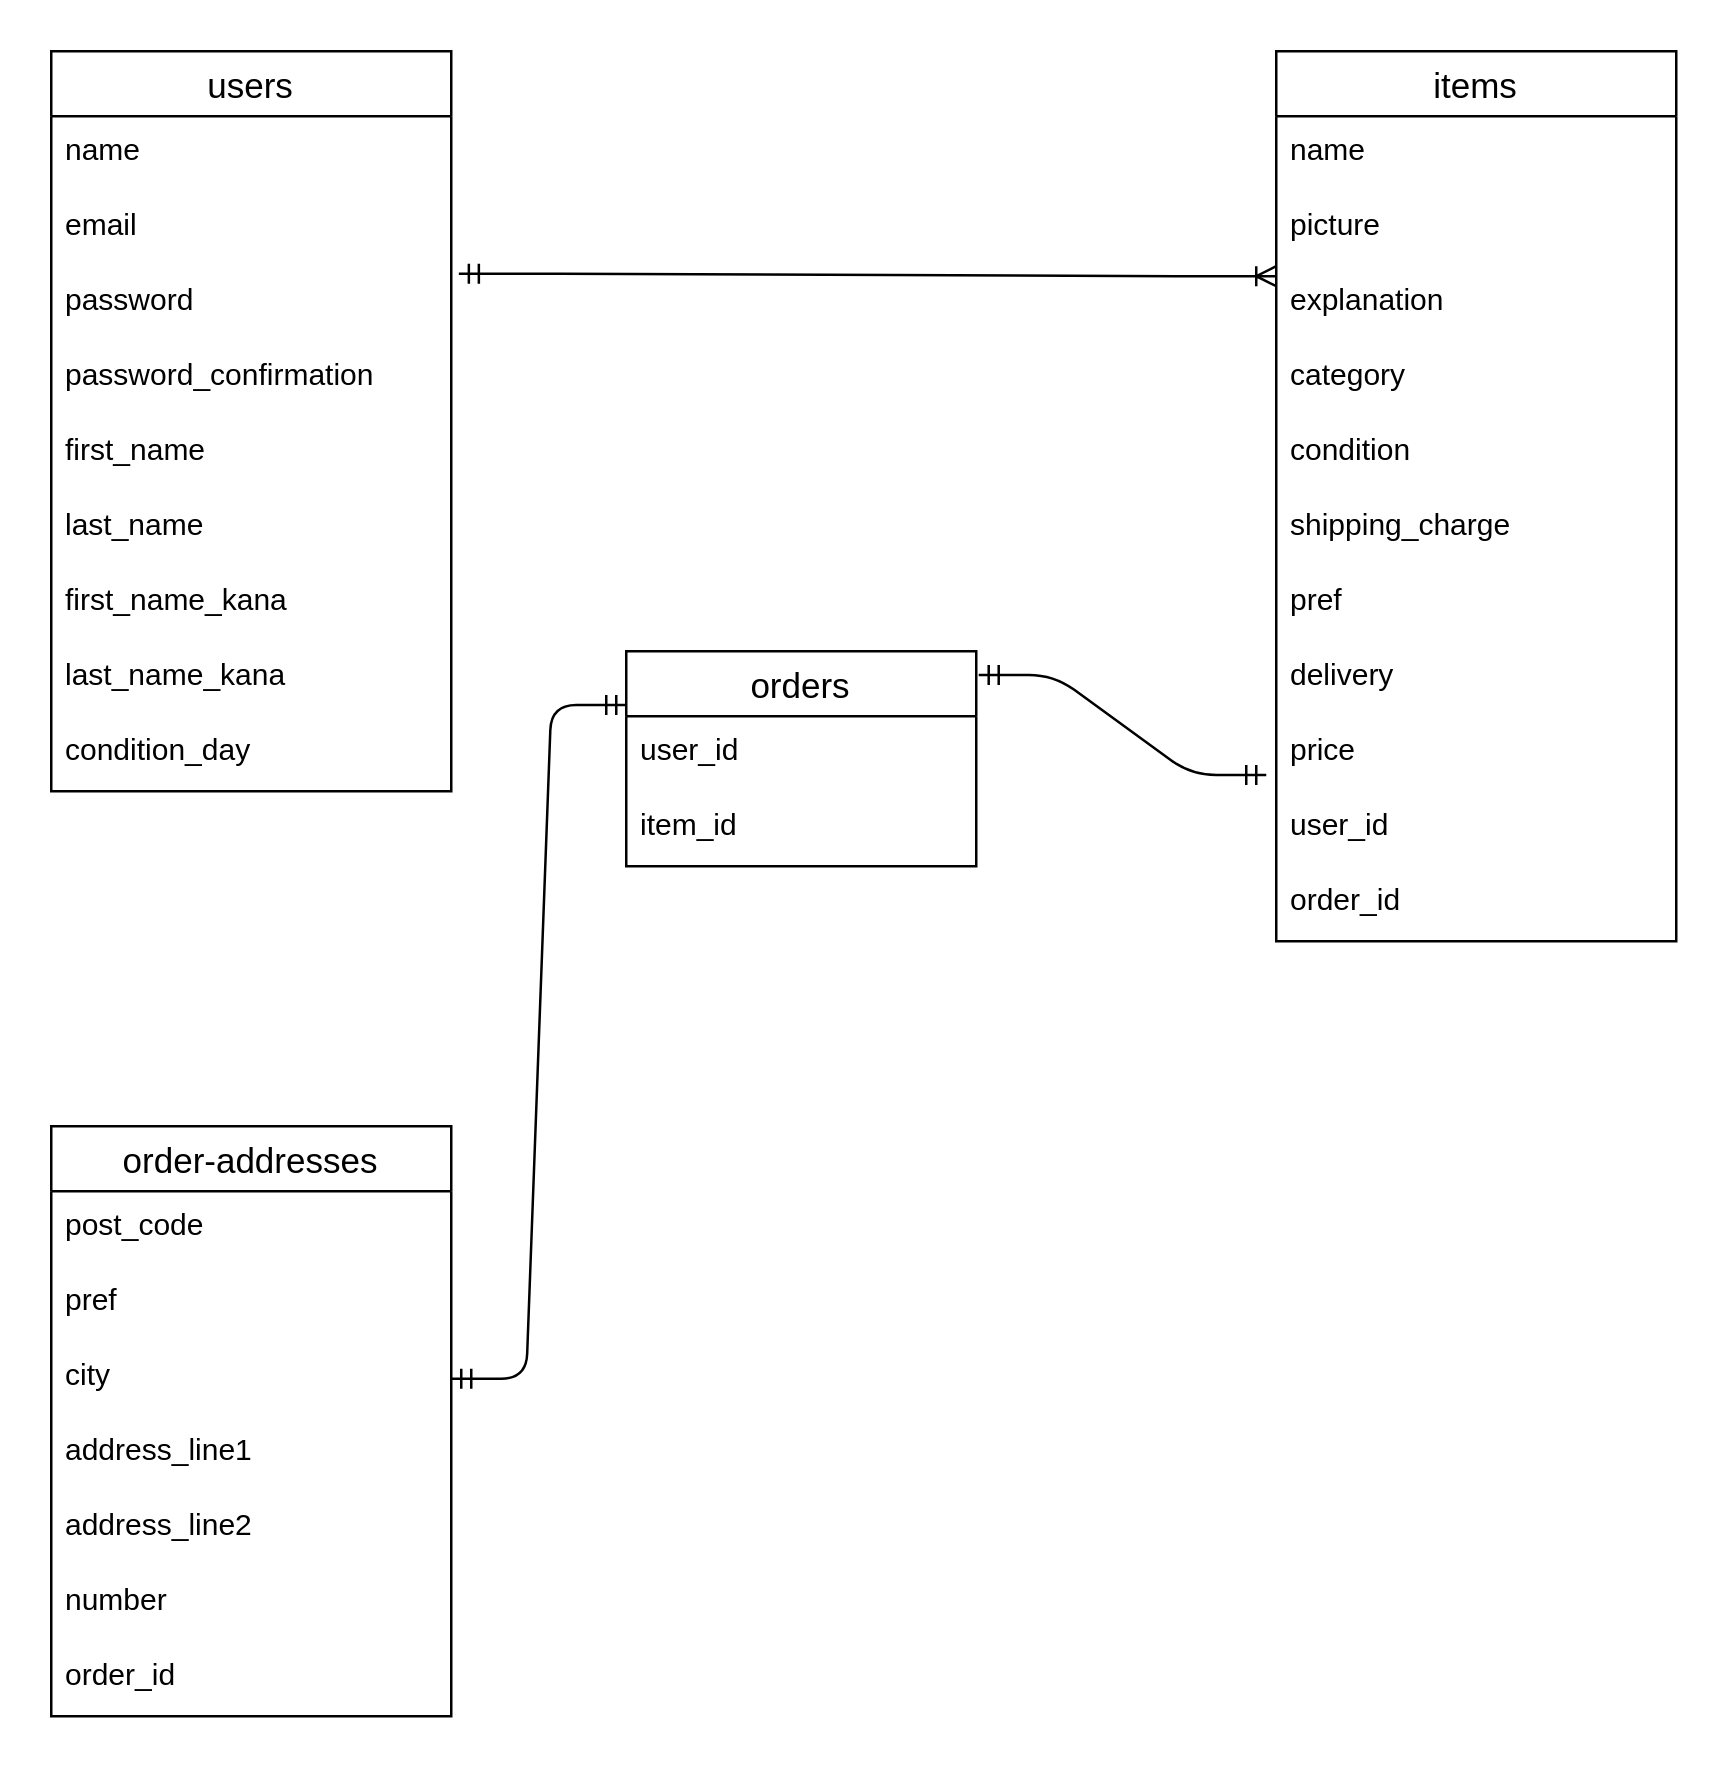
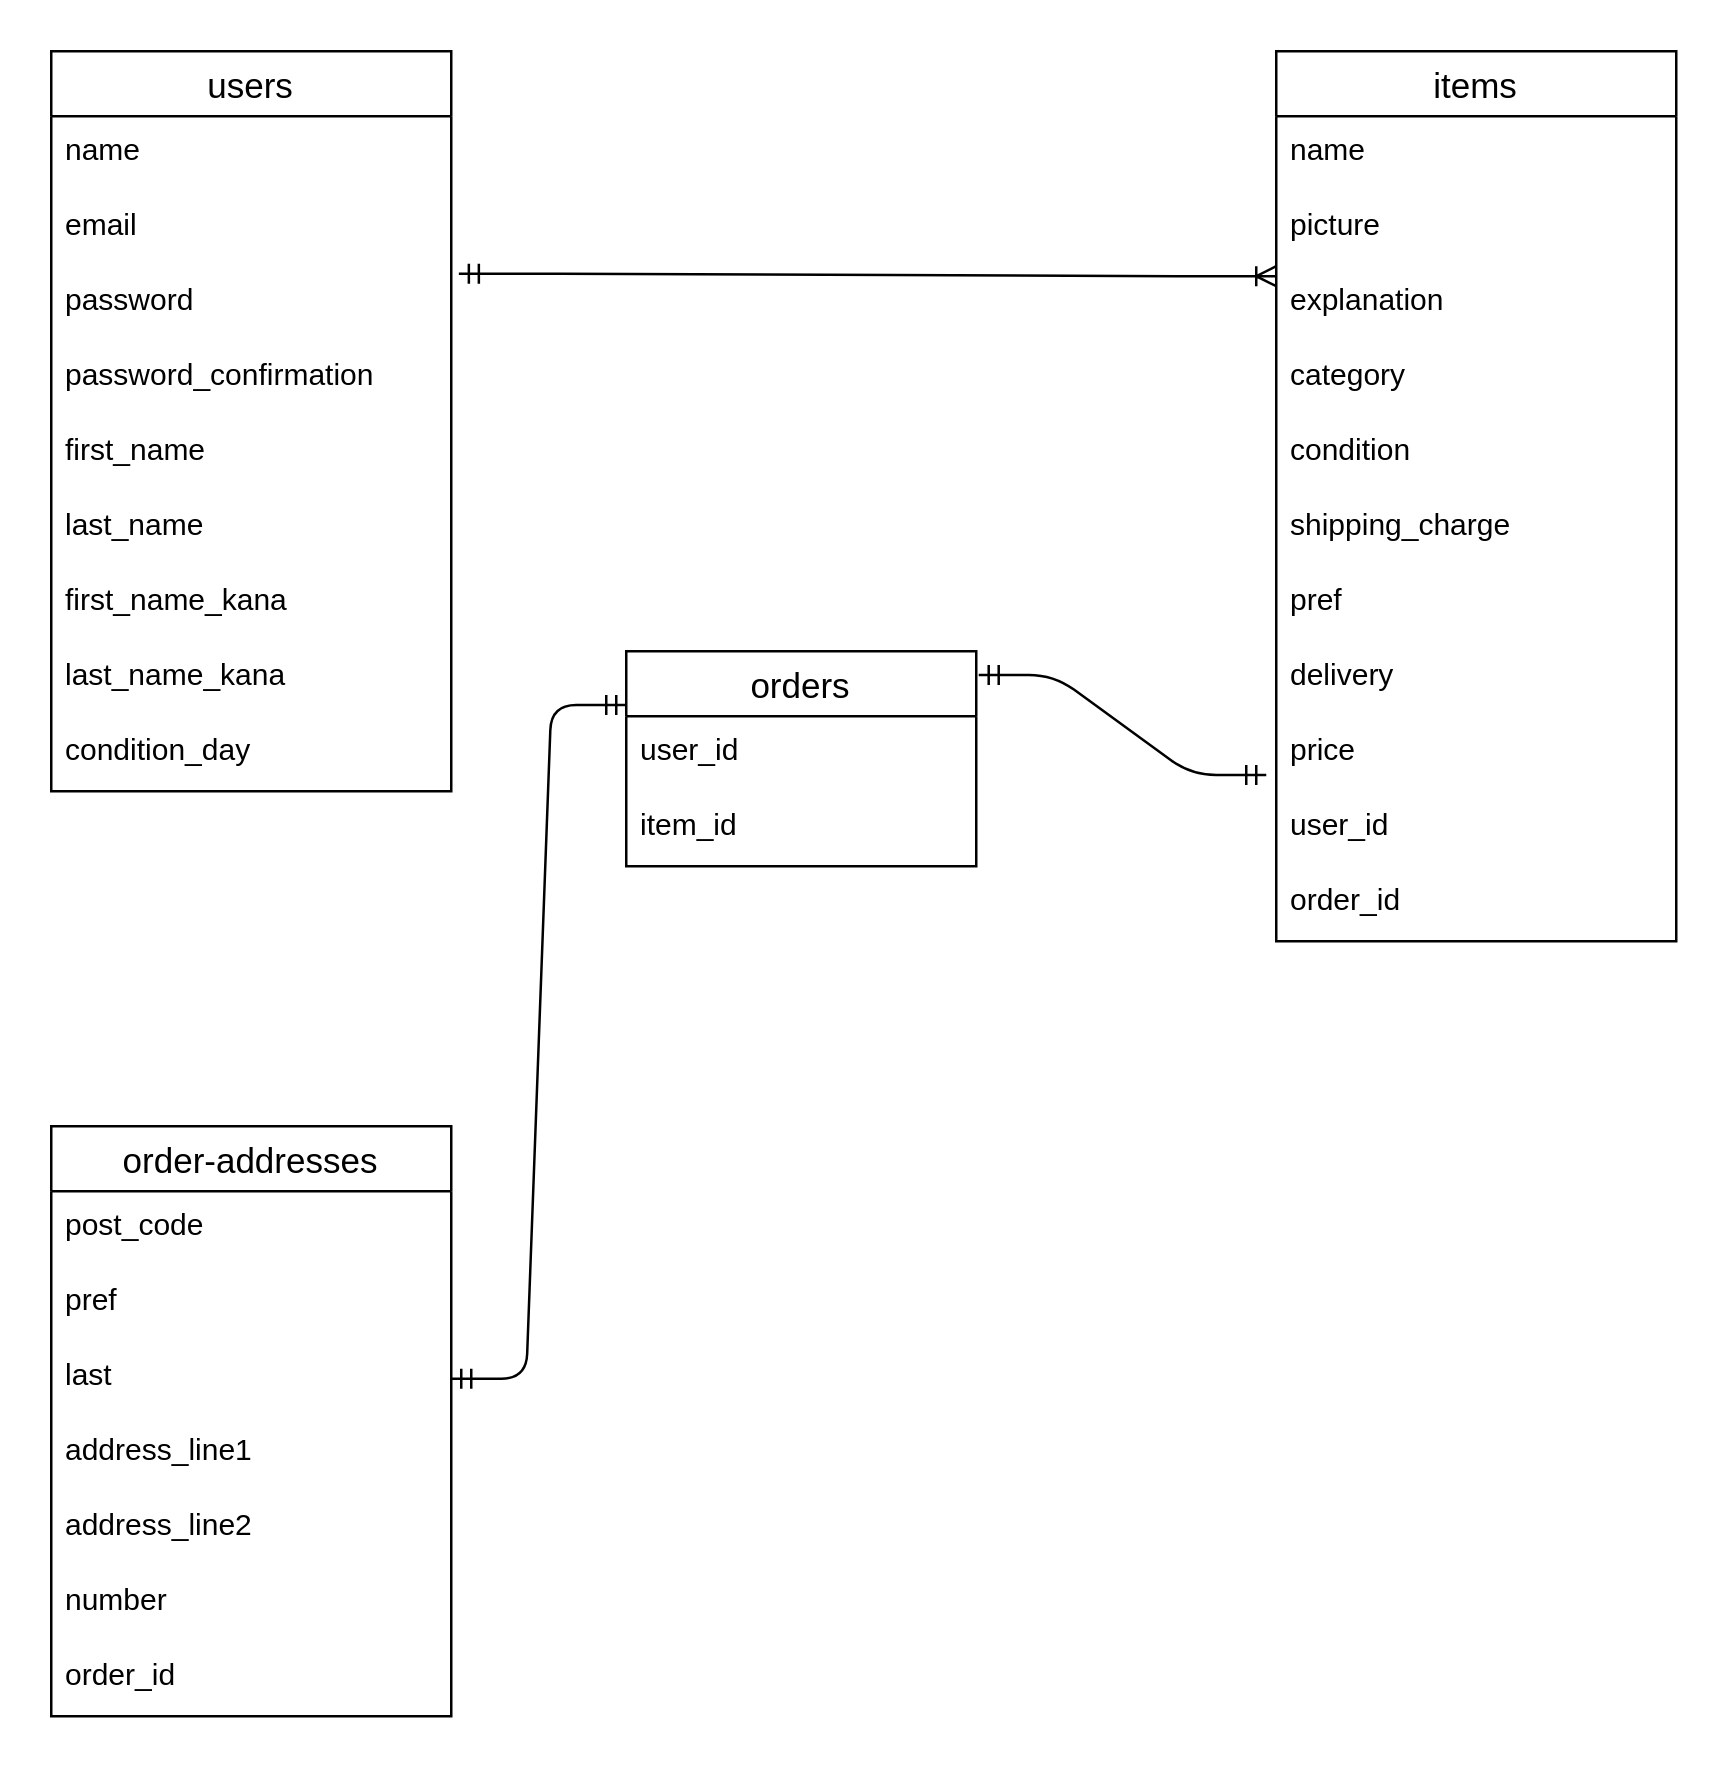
(95, 1375) -> (95, 1375)
